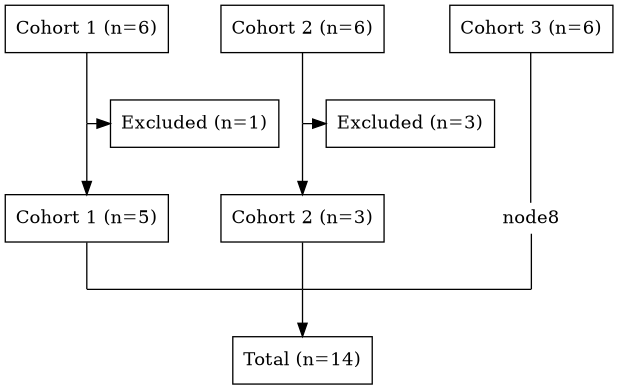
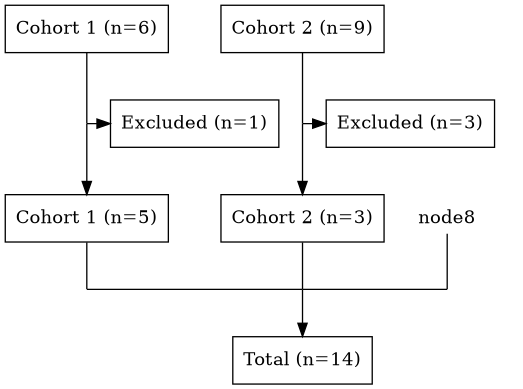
(303, 29) -> (303, 29)
(531, 29) -> none
